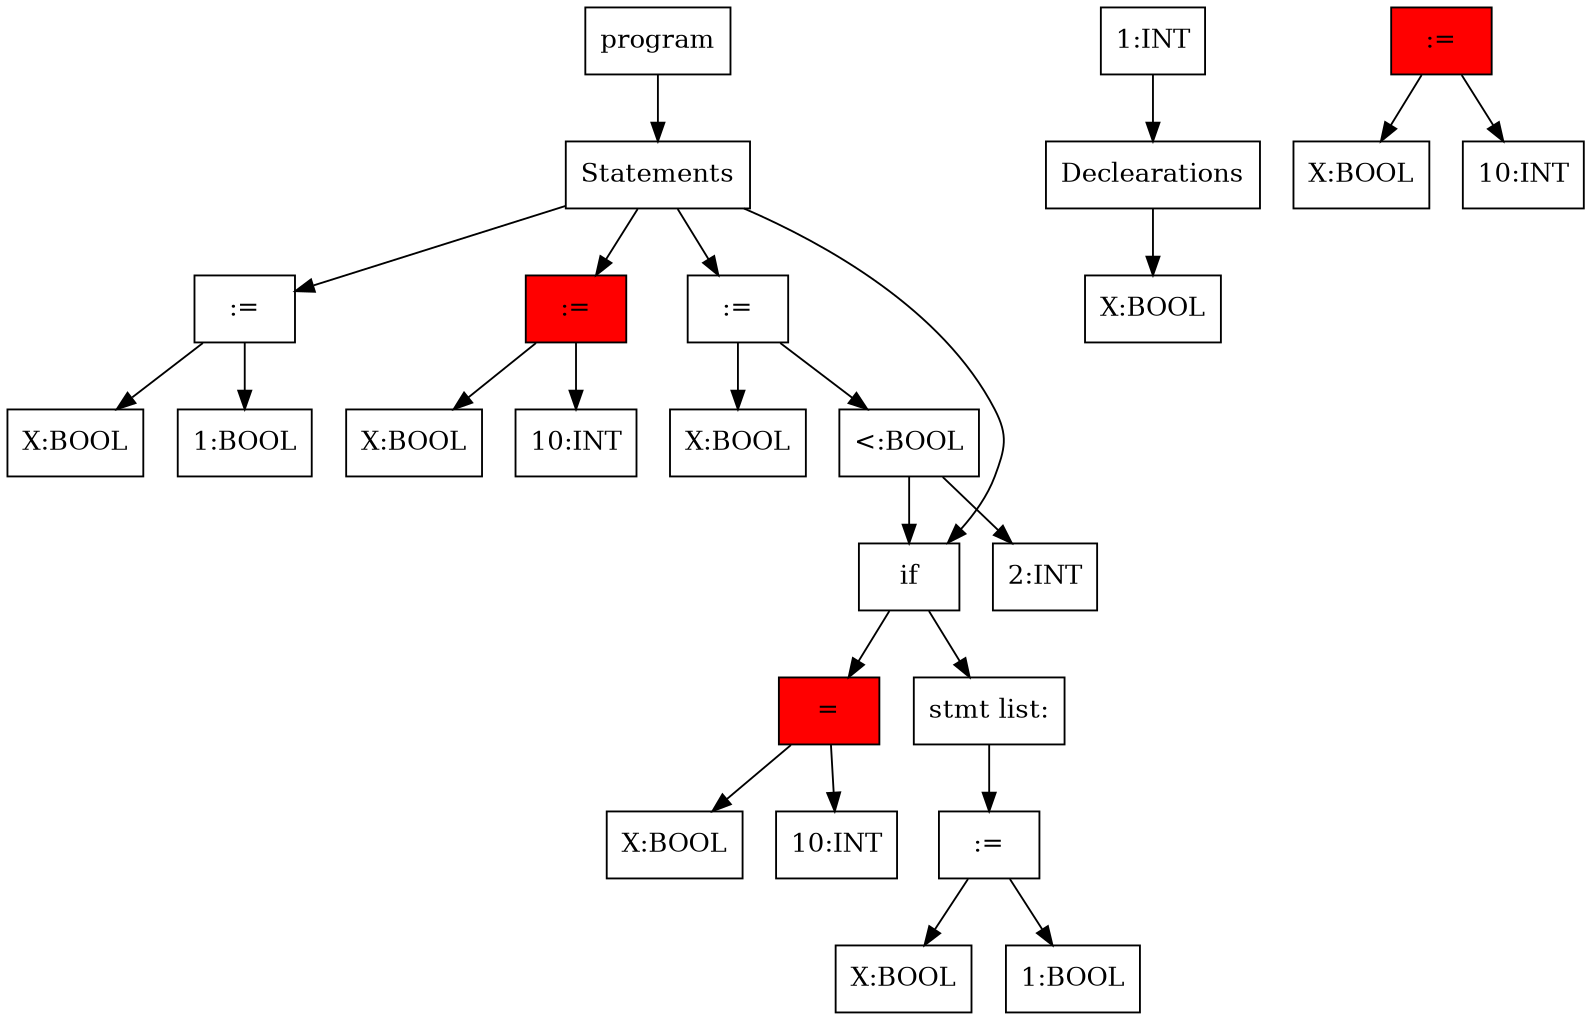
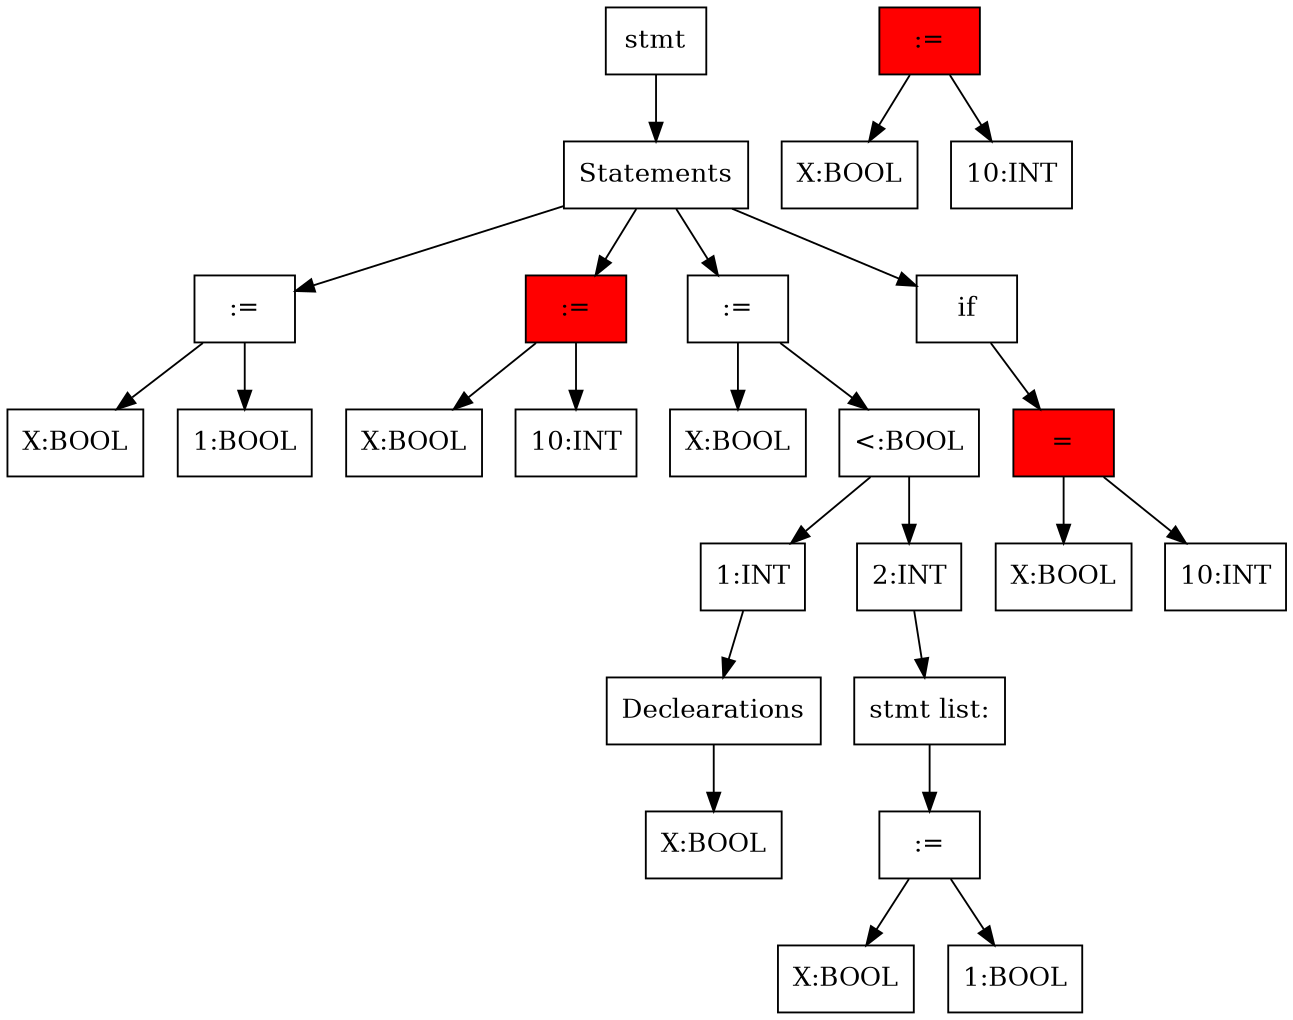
(658, 41) -> (656, 41)
(909, 501) -> (838, 504)
(944, 636) -> (918, 635)
